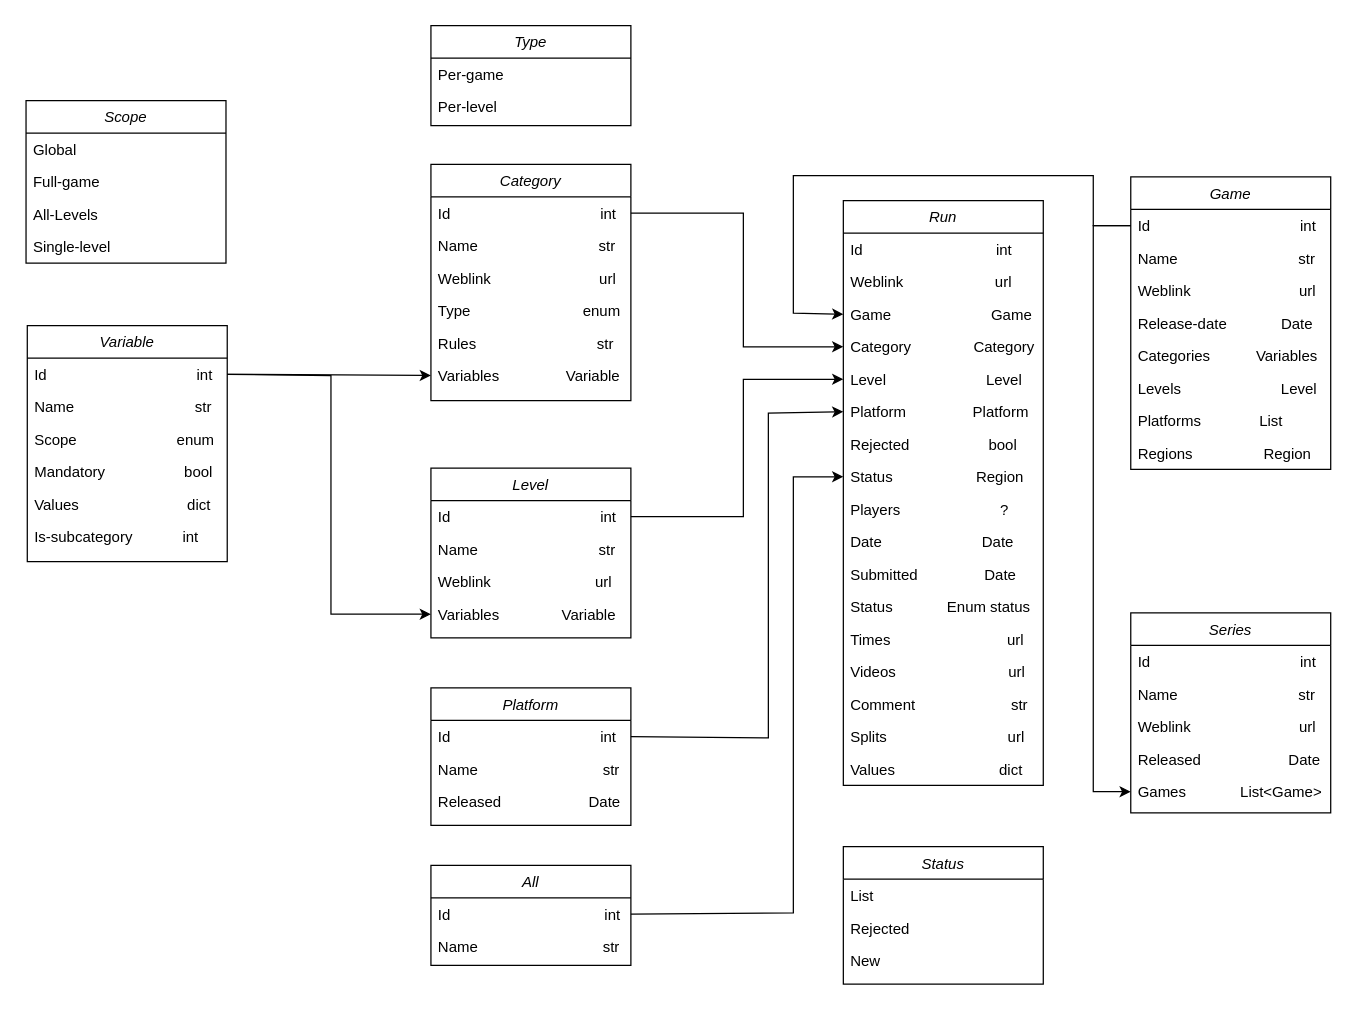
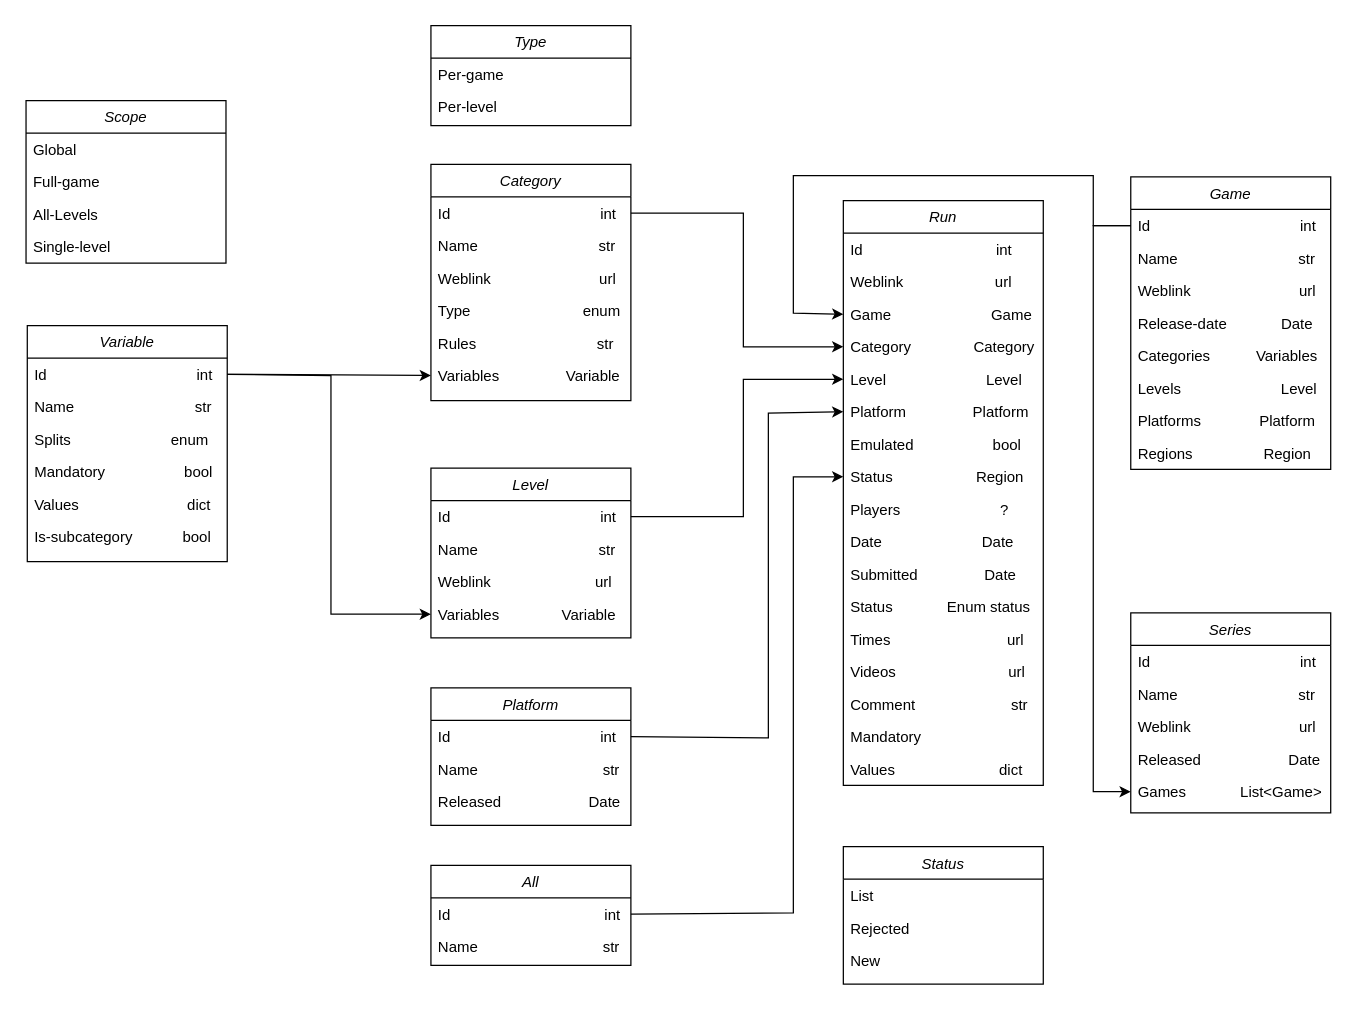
(1247, 421) -> (1264, 421)
(149, 440) -> (149, 440)
(978, 445) -> (976, 445)
(154, 538) -> (158, 538)
(1004, 738) -> (1020, 738)
